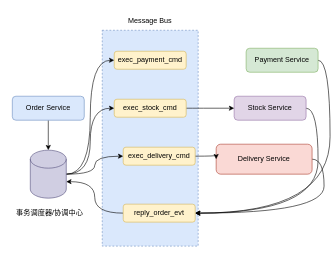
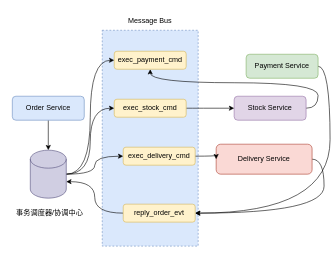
(282, 60) -> (282, 66)
(318, 141) -> (299, 86)
